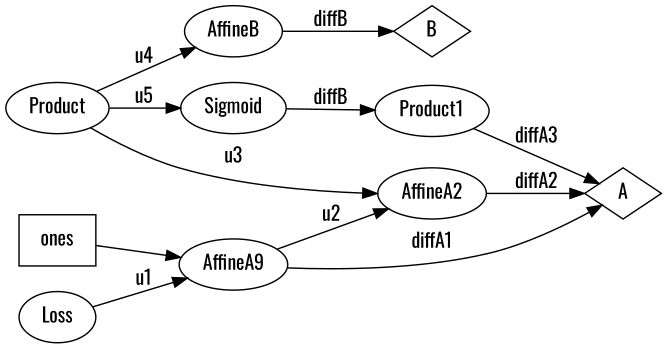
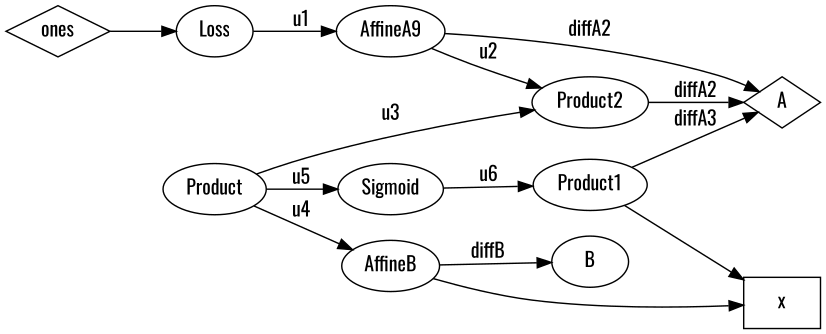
(432, 31) -> (590, 262)
(331, 99) -> (489, 176)
(432, 193) -> (590, 102)
(57, 240) -> (58, 31)
(432, 242) -> (590, 31)
(131, 250) -> (136, 31)
none -> (782, 303)
